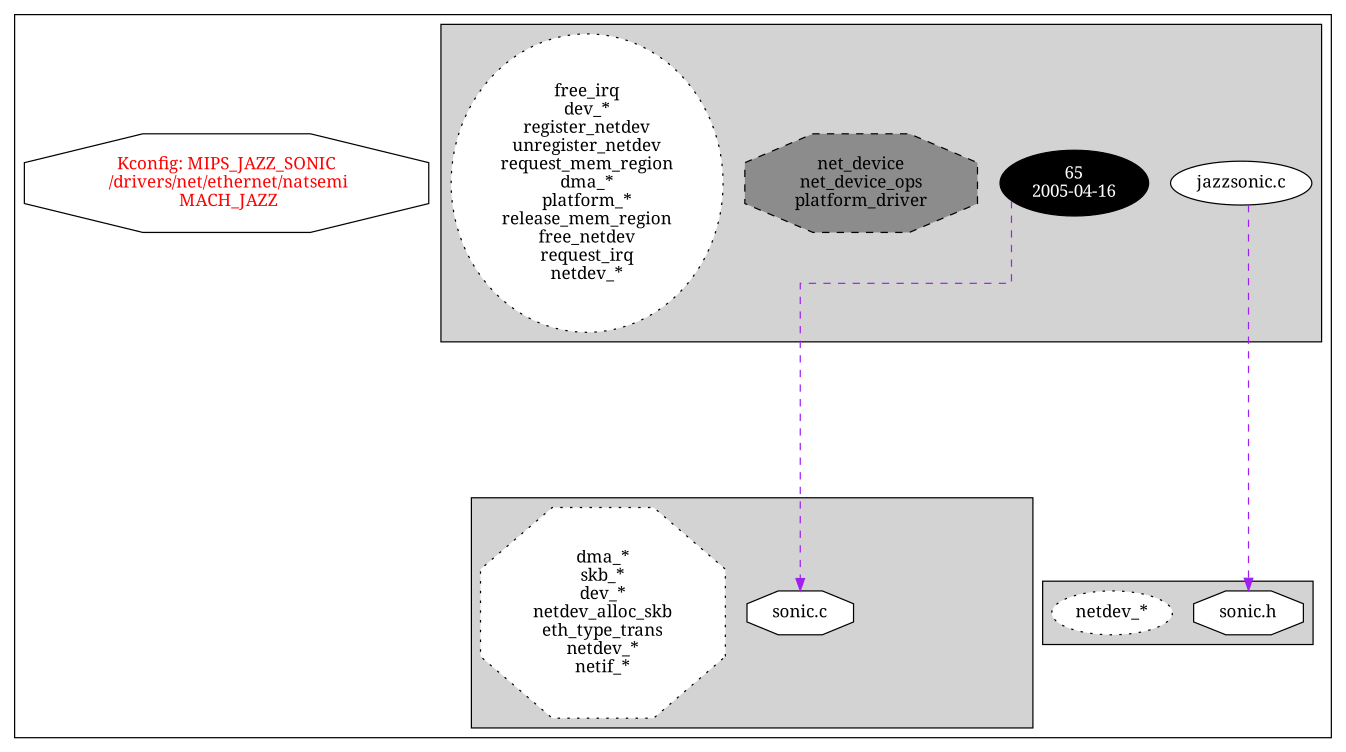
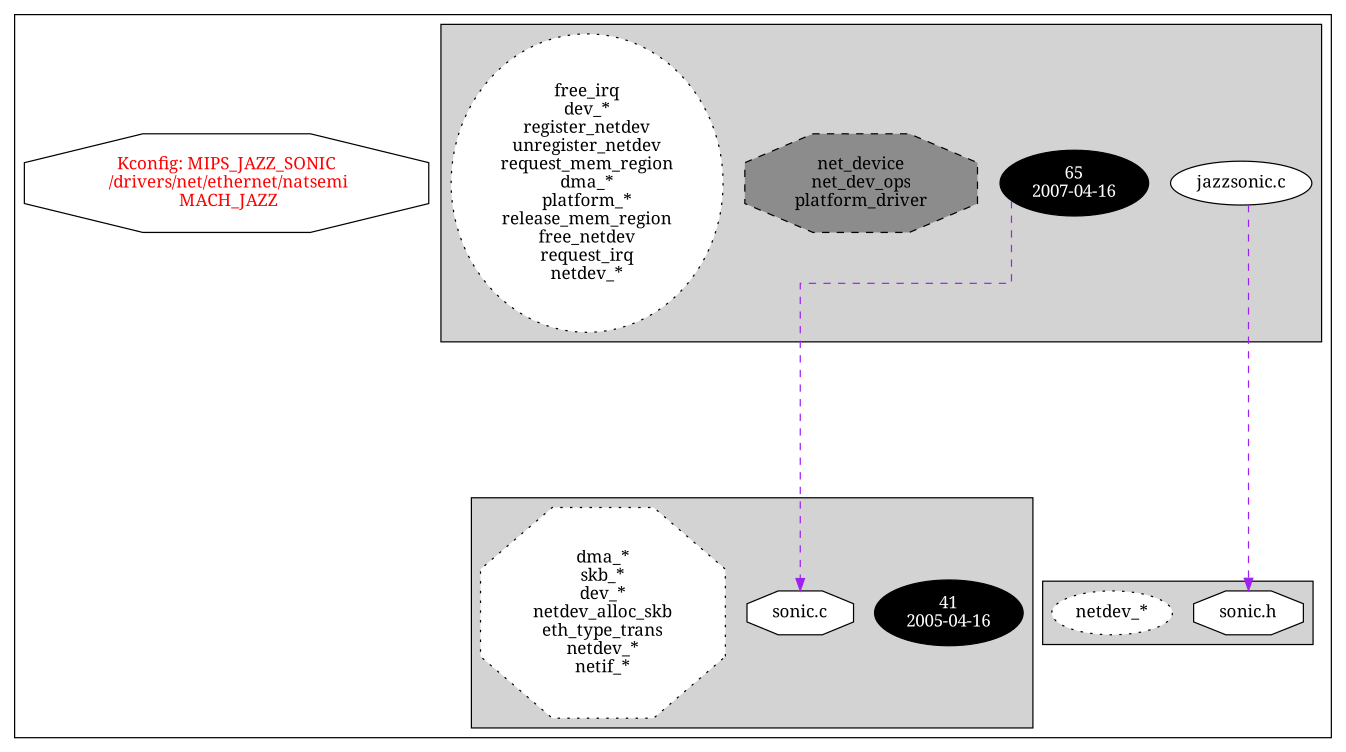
(861, 183) -> (861, 183)
(1074, 183) -> (1074, 183)
none -> (949, 613)
